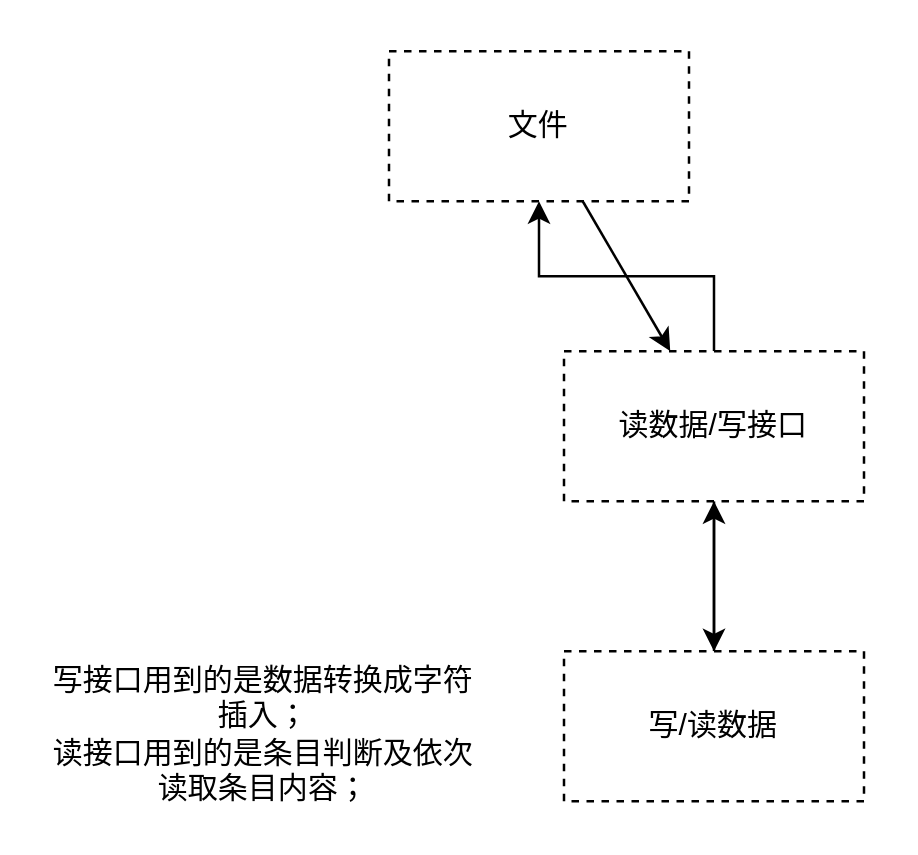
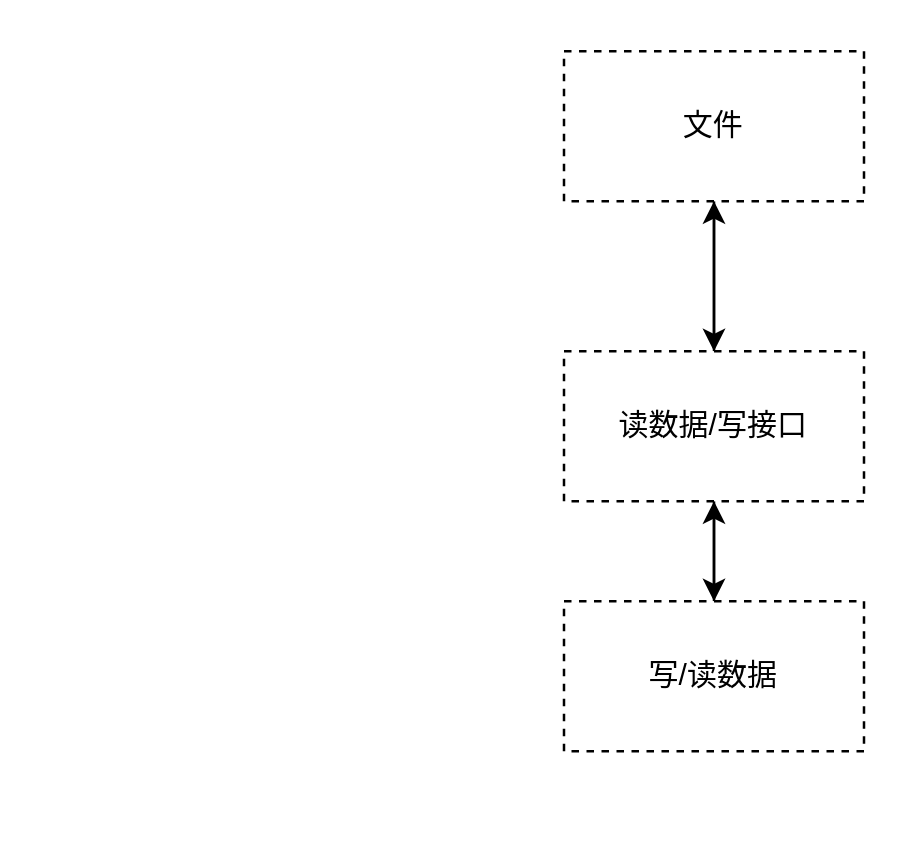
(539, 126) -> (714, 126)
(714, 726) -> (714, 676)
(264, 733) -> none
